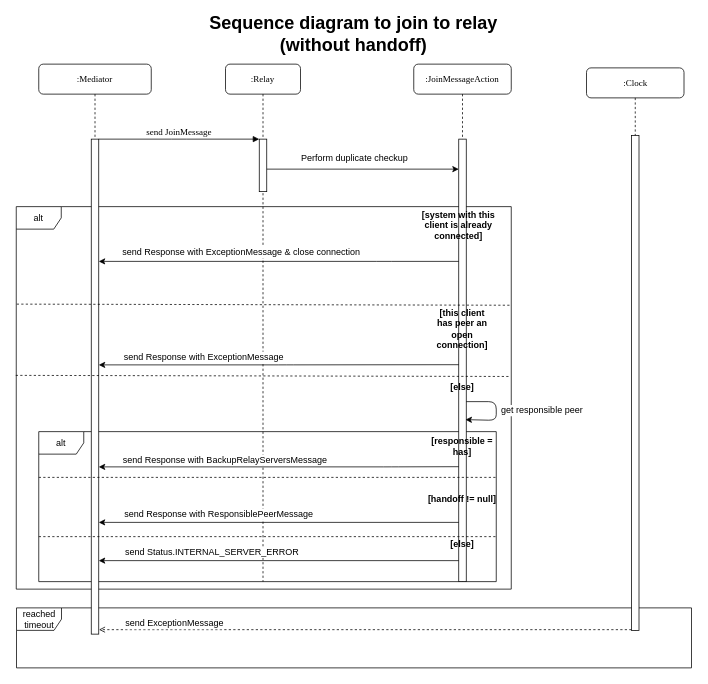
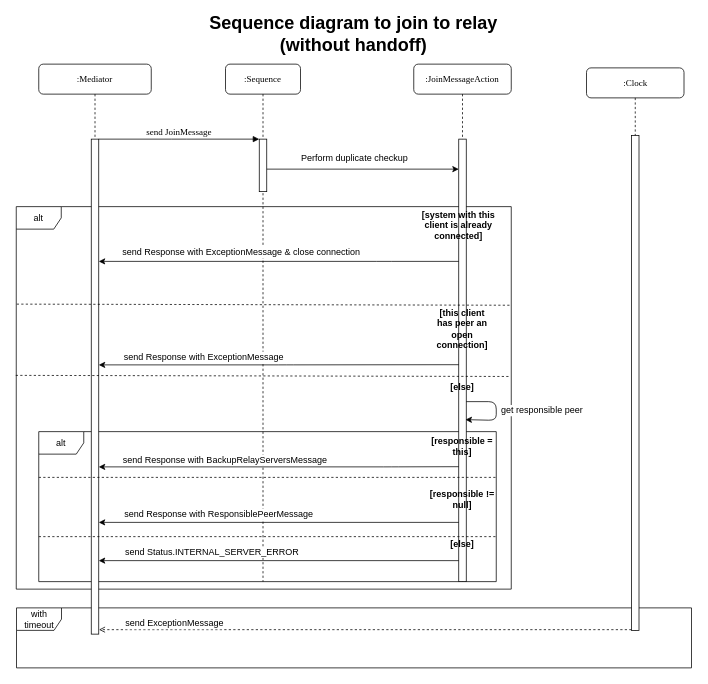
(263, 79) -> (263, 79)
(462, 447) -> (462, 447)
(462, 499) -> (462, 499)
(39, 619) -> (39, 619)
